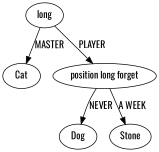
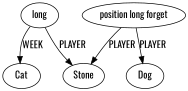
(71, 42) -> (55, 45)
(50, 46) -> (33, 46)
(101, 106) -> (153, 46)
(132, 106) -> (122, 46)
